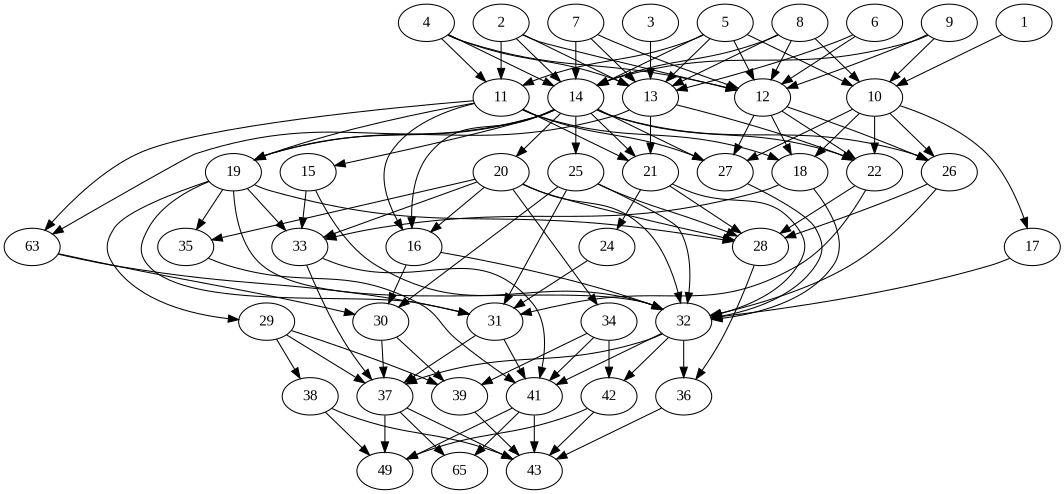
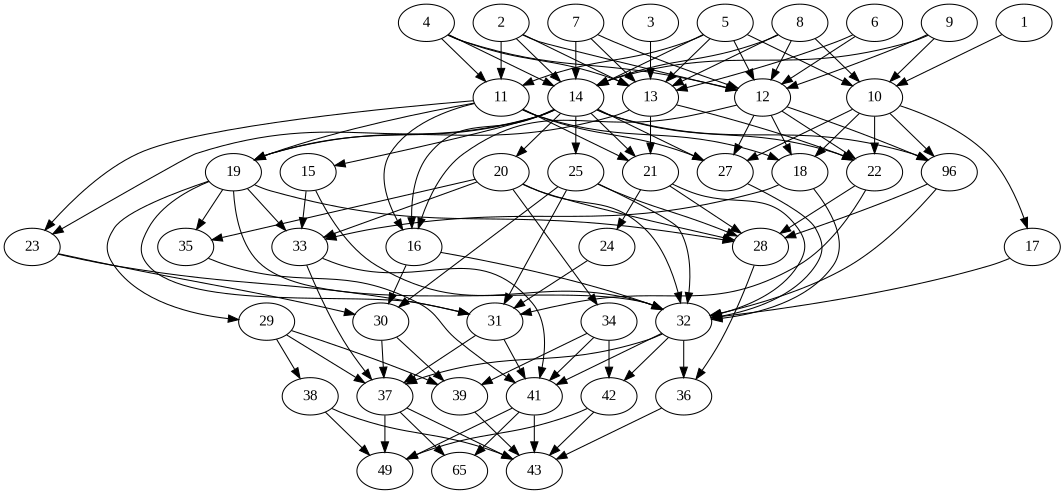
(949, 172) -> (949, 172)
(462, 206) -> (481, 143)
(32, 247) -> (32, 247)
